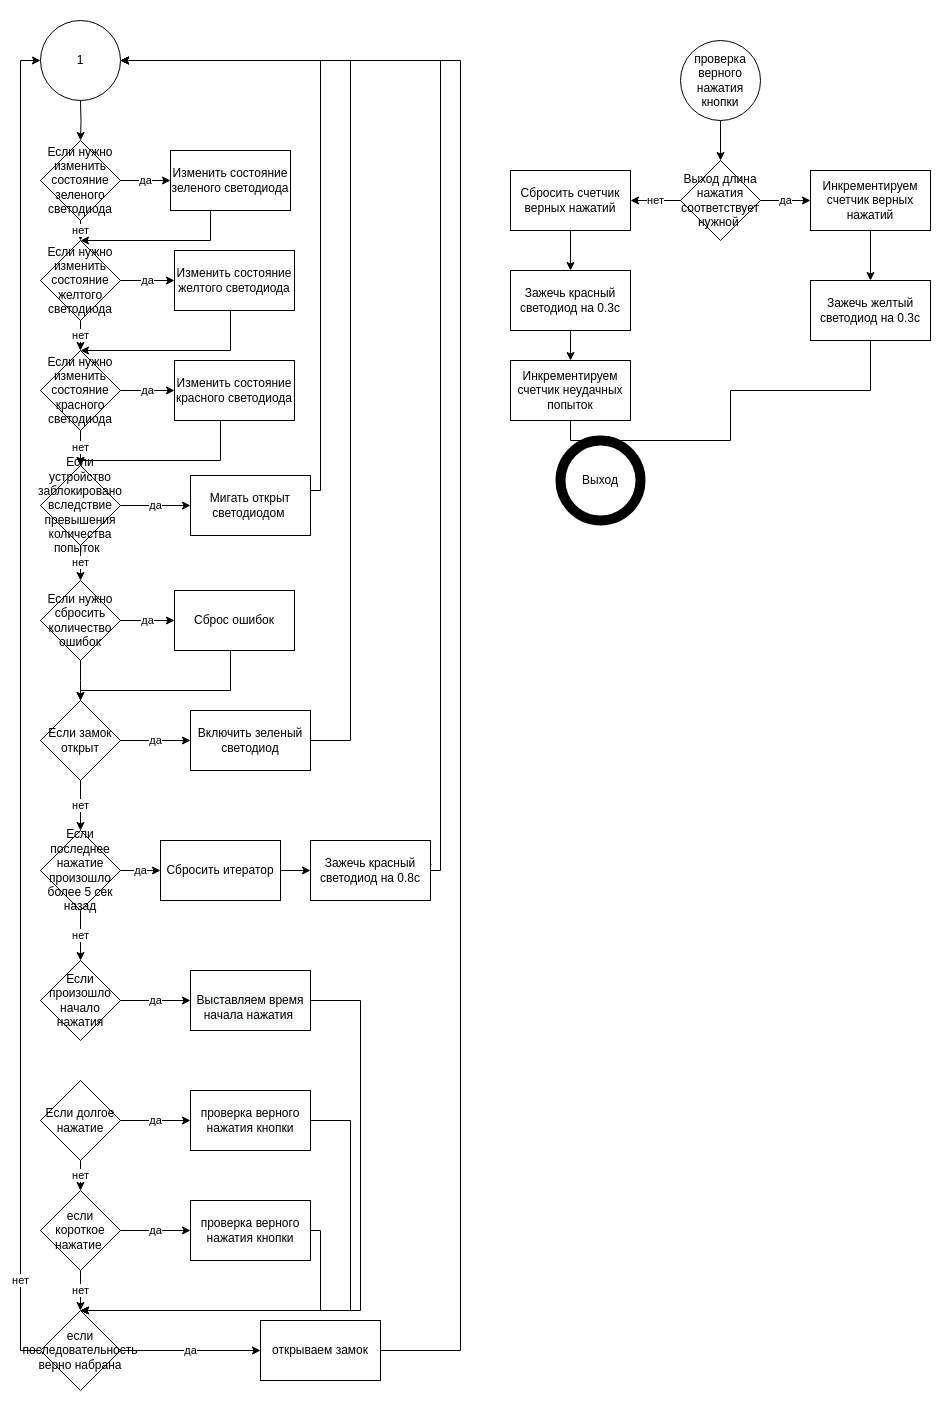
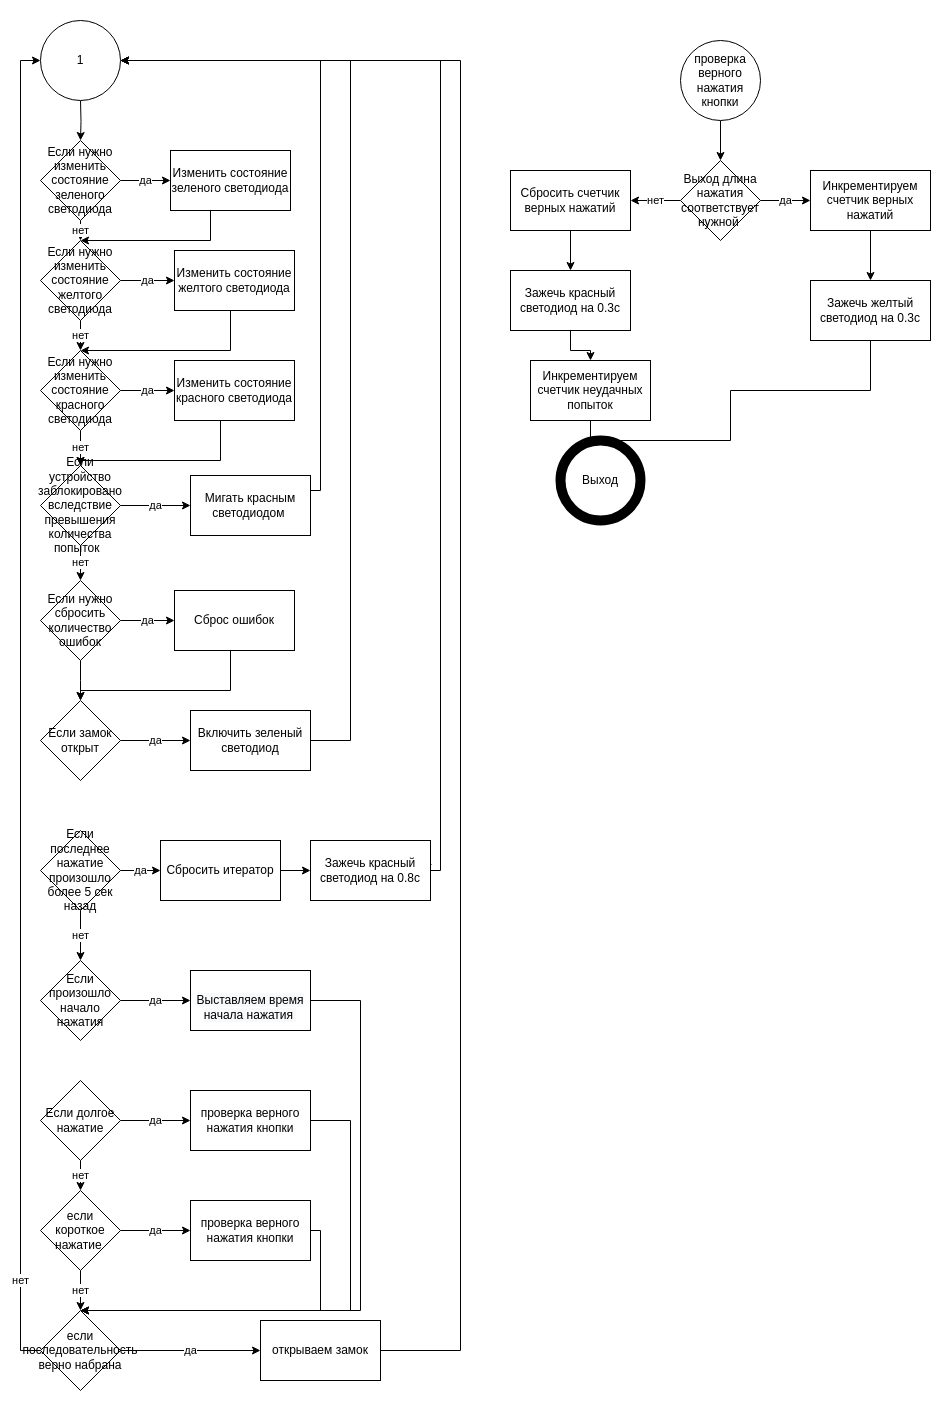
(571, 391) -> (591, 391)
(251, 506) -> (251, 506)
(81, 802) -> none
